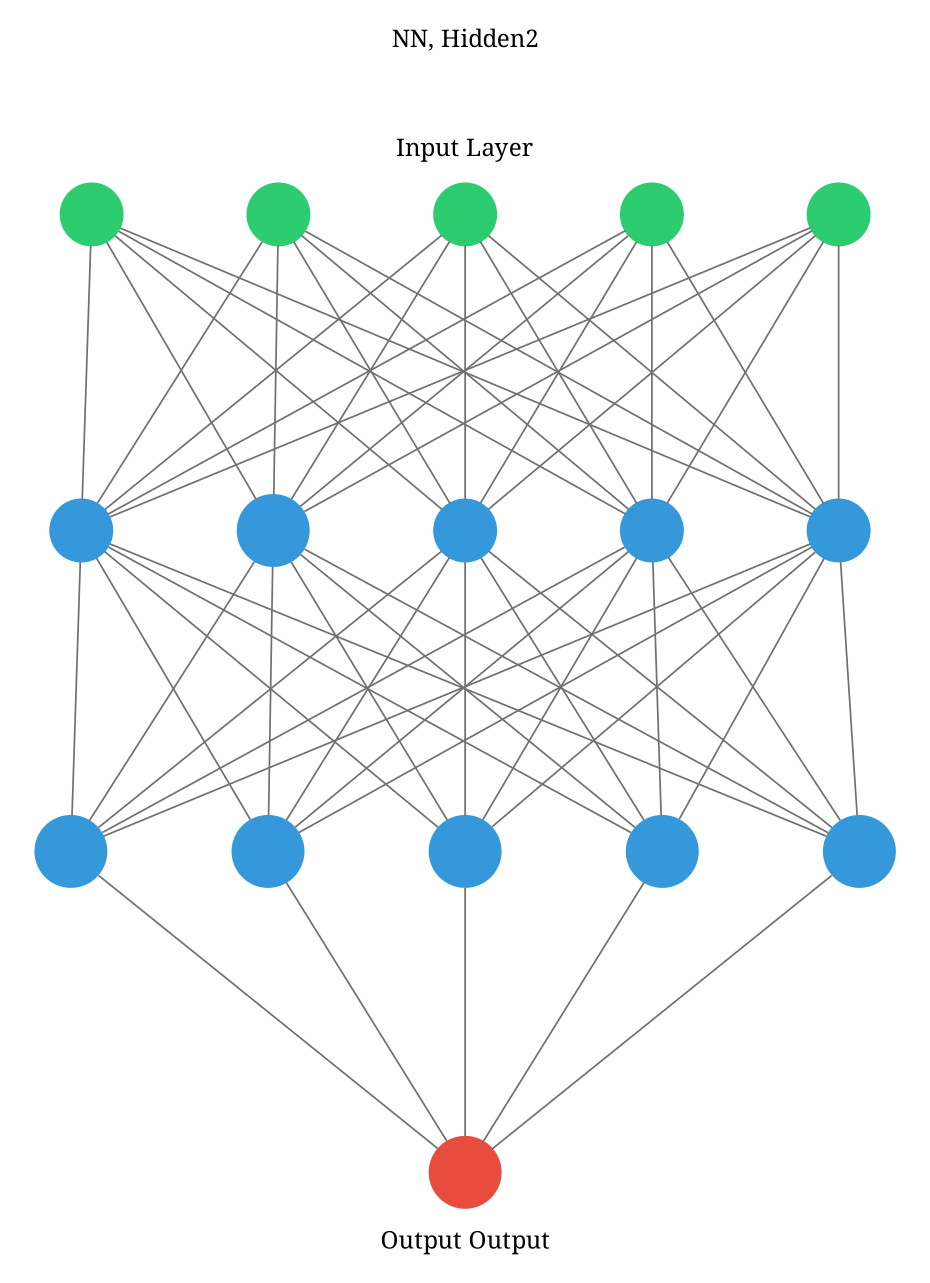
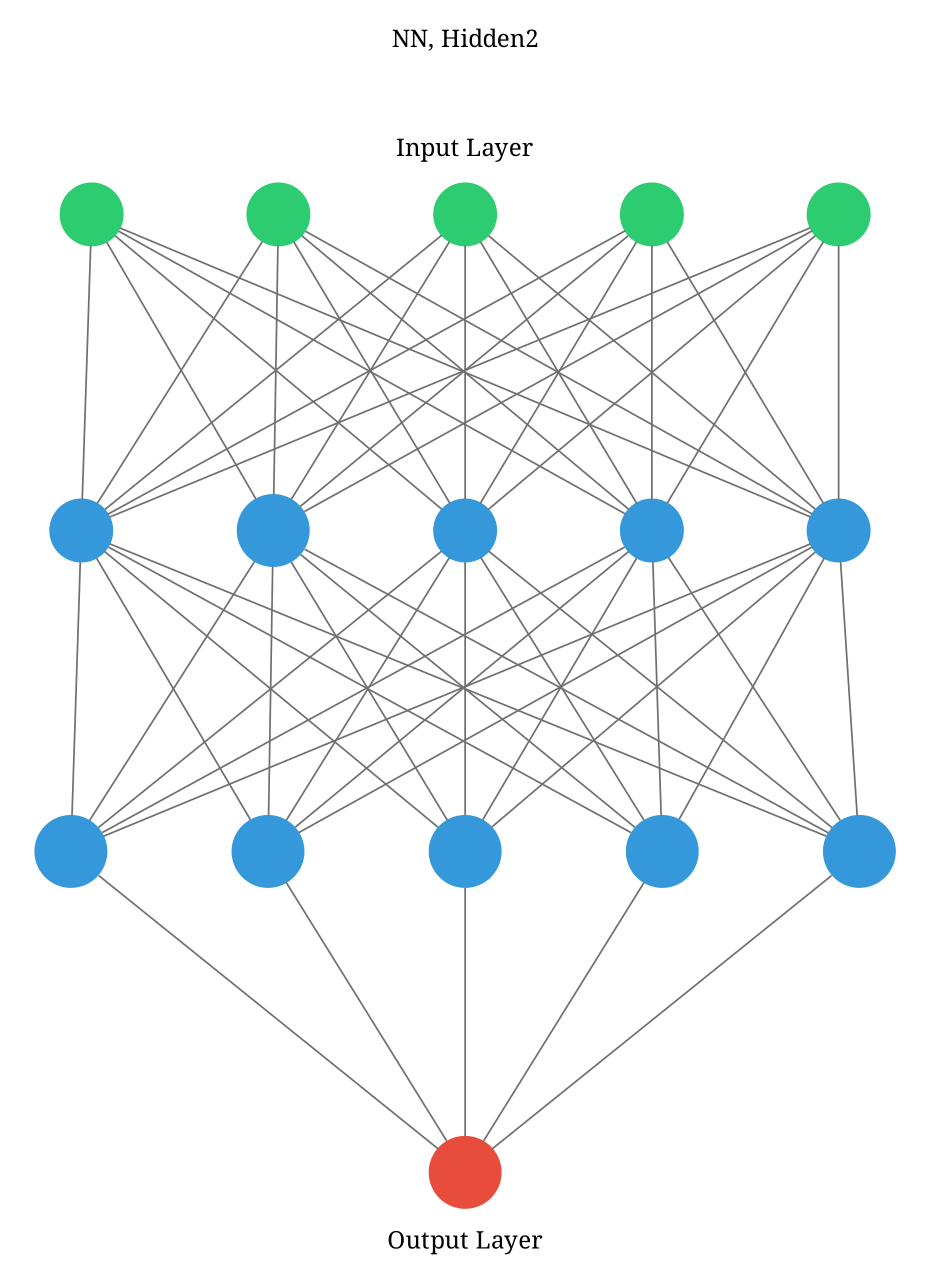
(466, 1242) -> (466, 1242)
